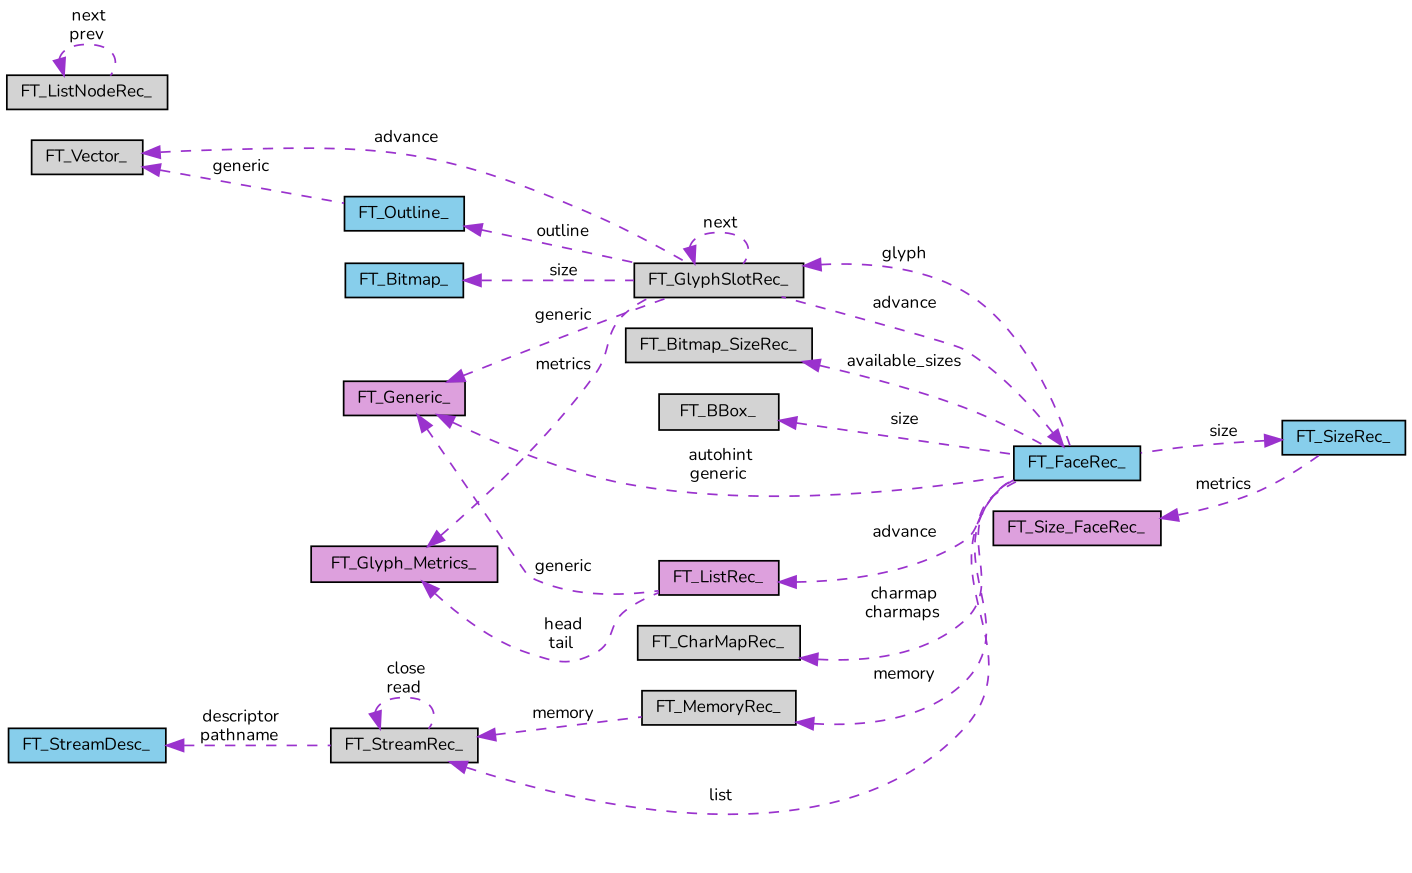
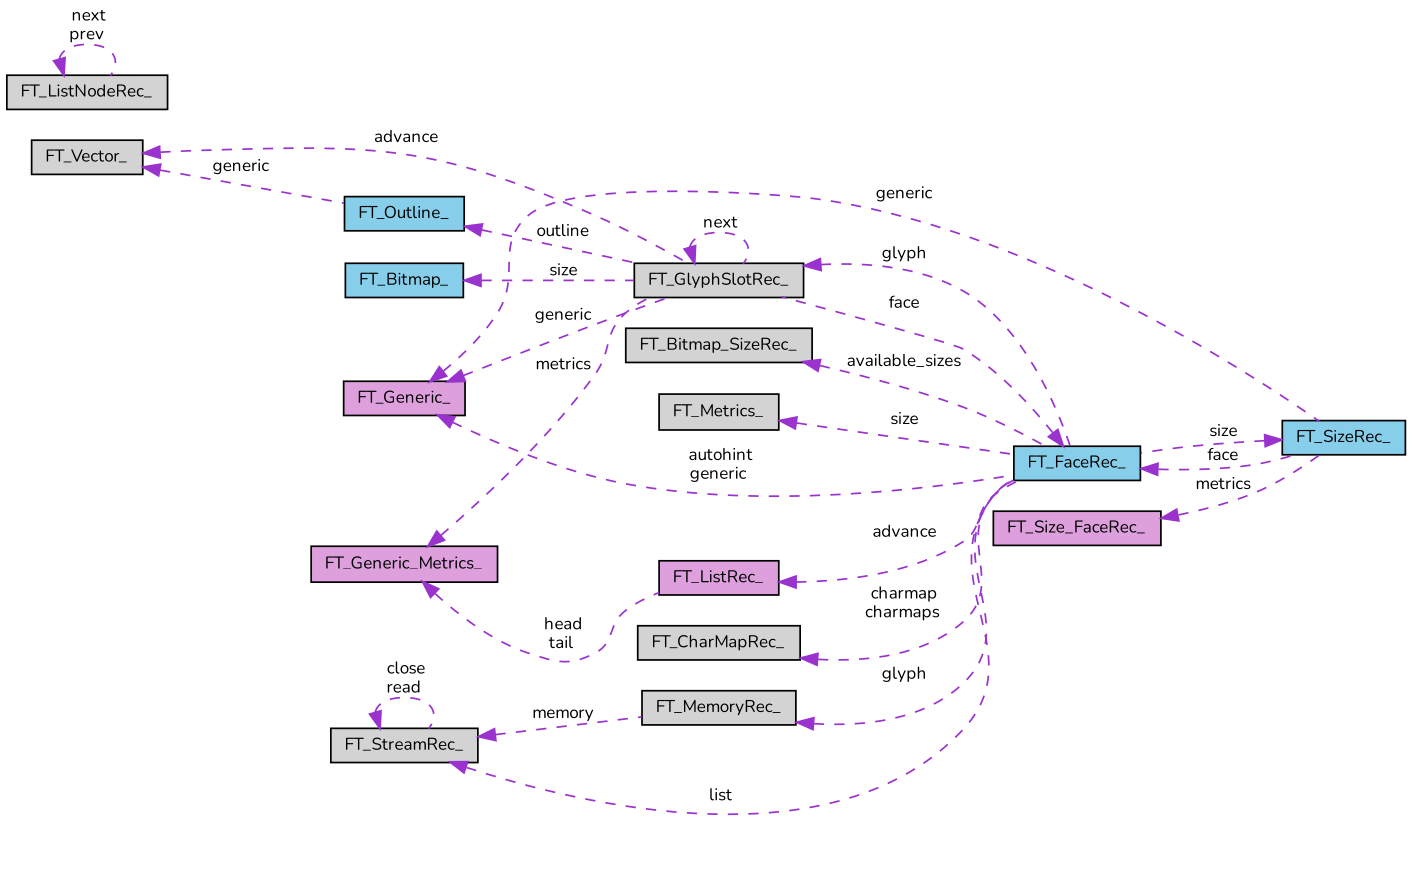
(903, 303) -> (903, 303)
(719, 412) -> (719, 412)
none -> (1229, 468)
(515, 558) -> (854, 206)
(404, 564) -> (404, 564)
(903, 674) -> (903, 674)
(87, 745) -> none
